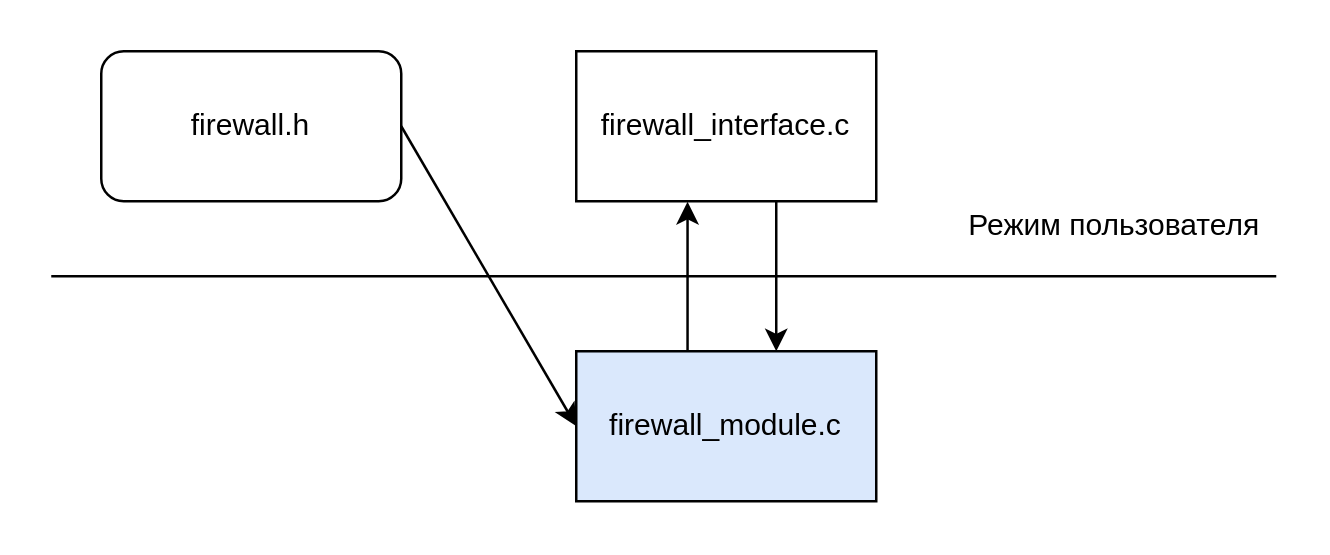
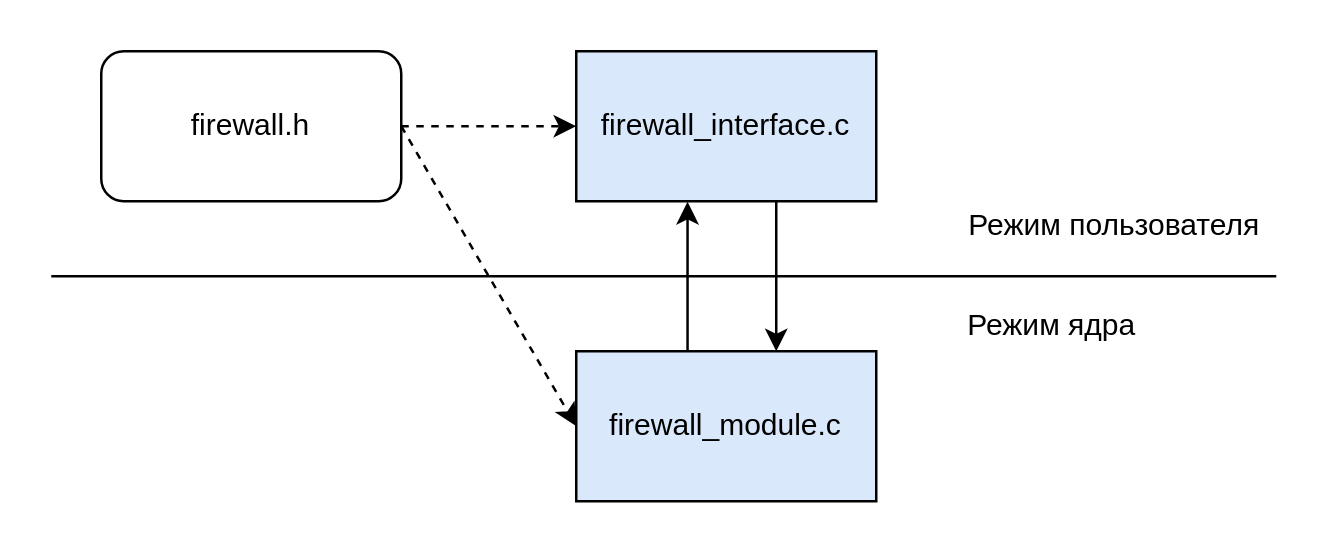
none -> (483, 126)
(726, 126) -> (726, 126)
(444, 200) -> (444, 200)
none -> (1051, 326)
